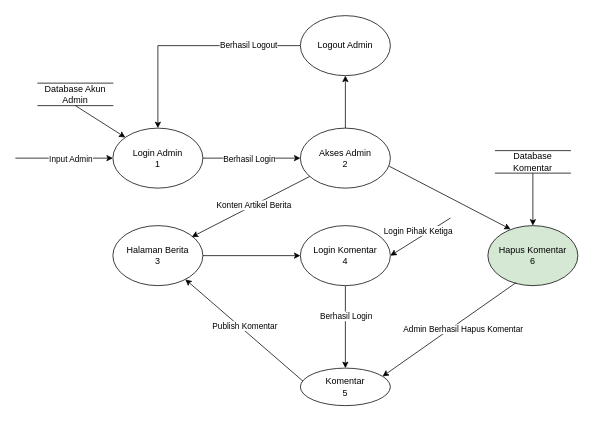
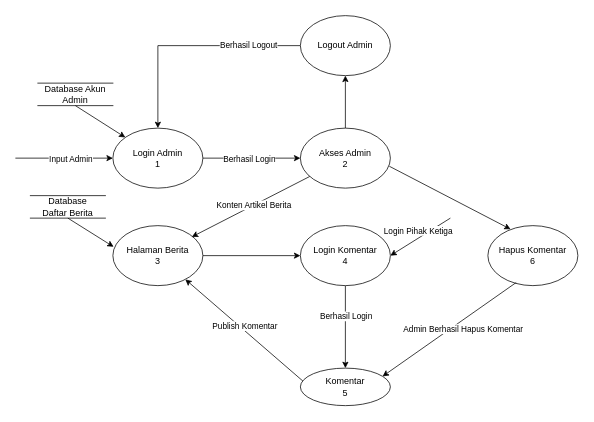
(533, 162) -> none
none -> (68, 207)
(533, 219) -> none
none -> (89, 231)
(533, 255) -> (533, 255)
